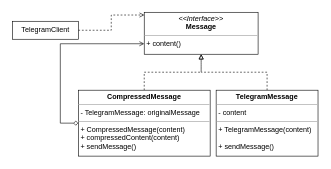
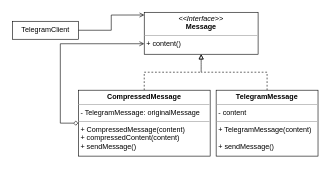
(111, 24) -> (111, 24)
